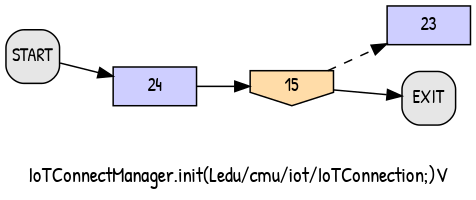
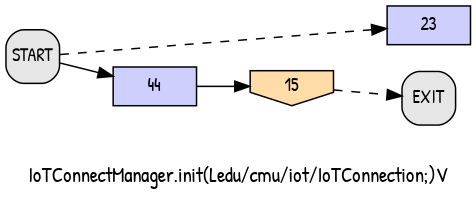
(350, 60) -> (216, 42)
(155, 86) -> (155, 86)
(360, 92) -> (360, 92)
